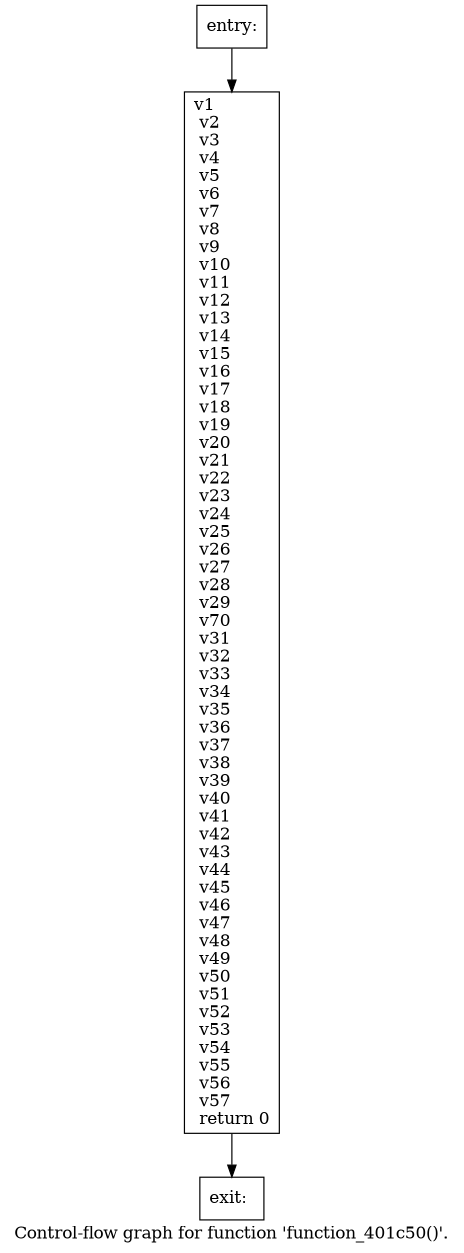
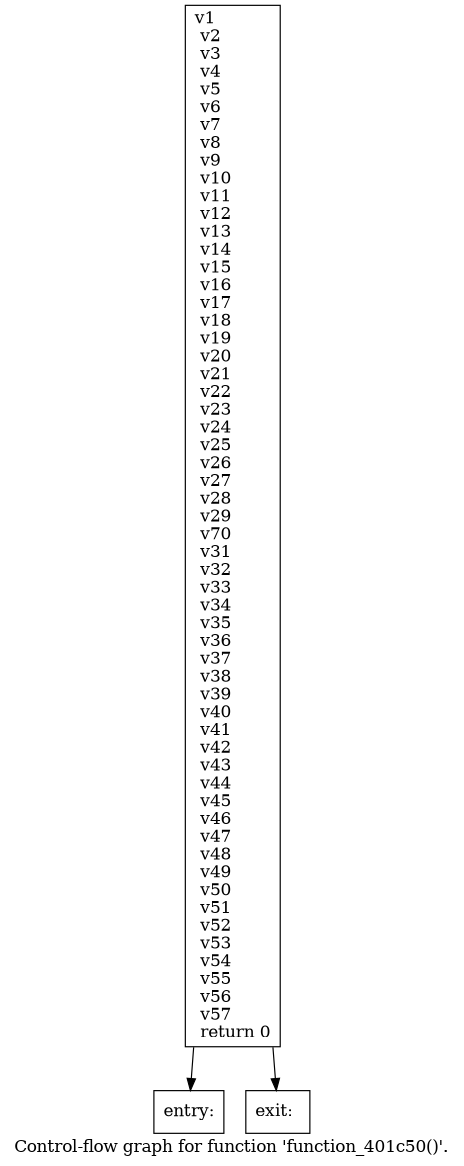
(232, 64) -> (192, 1063)
